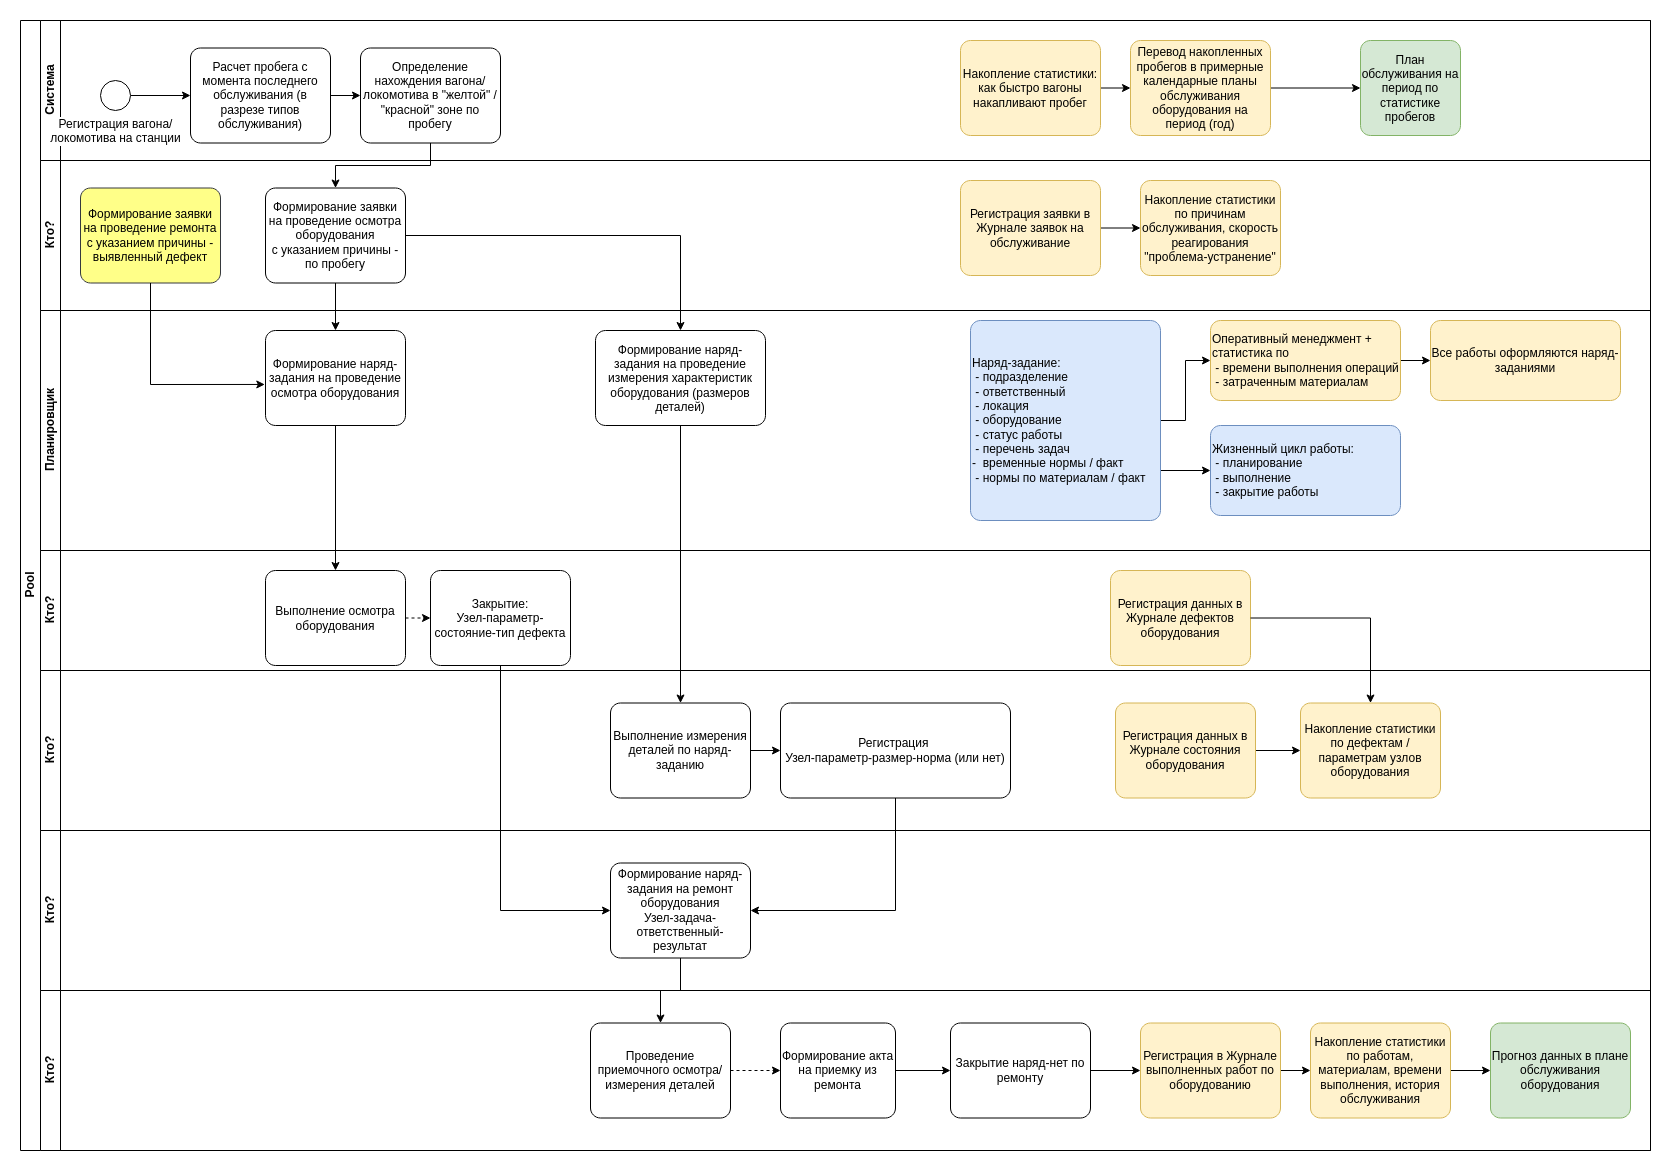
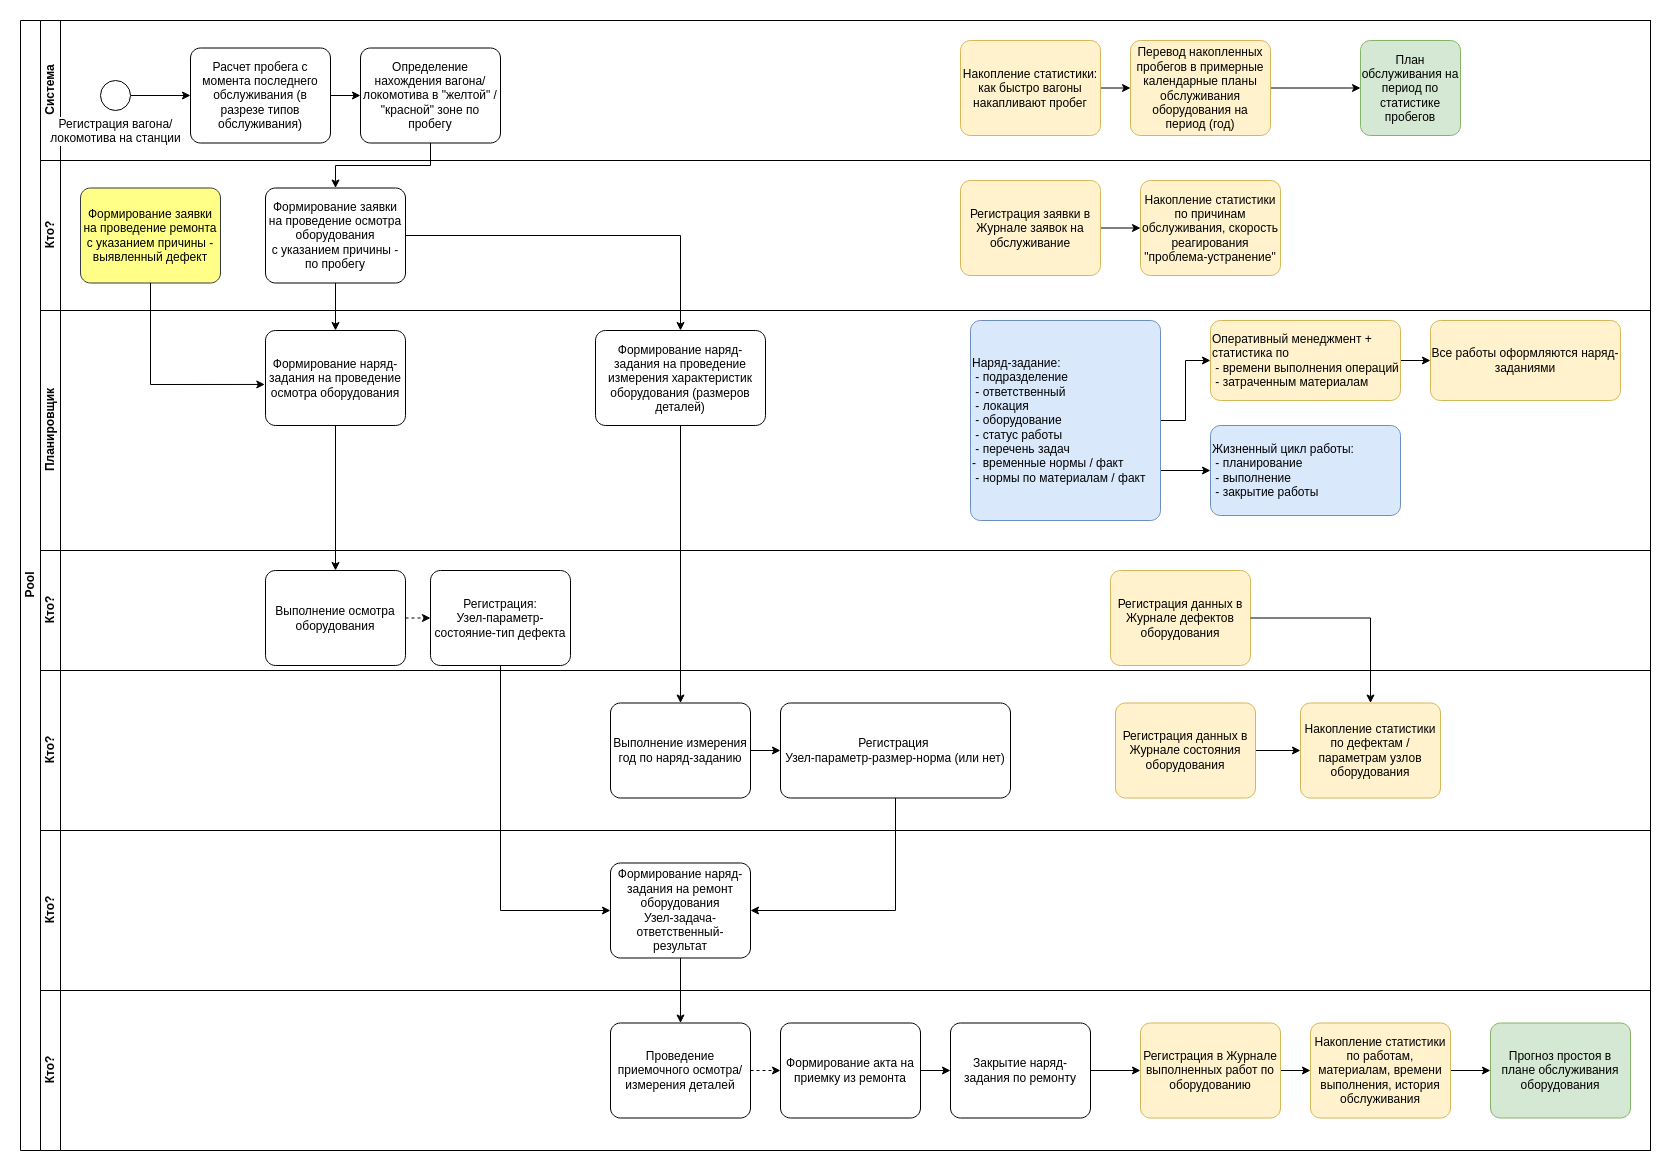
(501, 619) -> (501, 619)
(681, 751) -> (681, 751)
(661, 1071) -> (681, 1071)
(838, 1071) -> (851, 1071)
(1021, 1071) -> (1021, 1071)
(1561, 1071) -> (1561, 1071)
